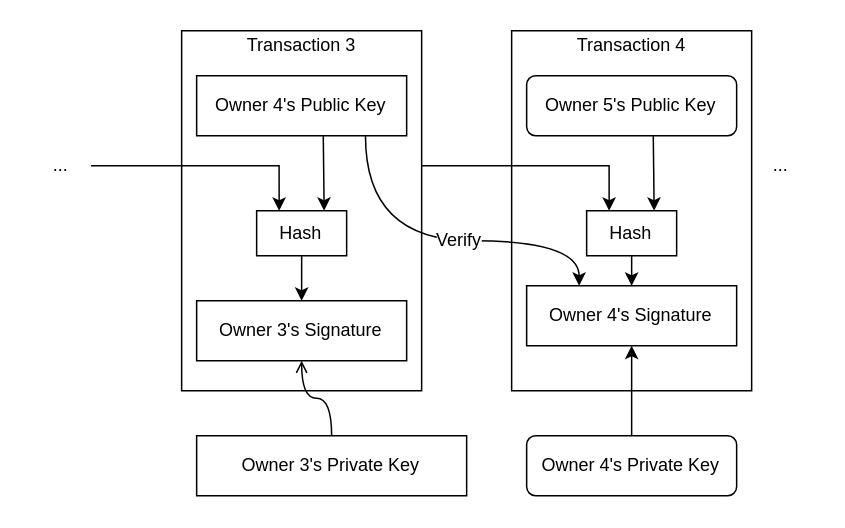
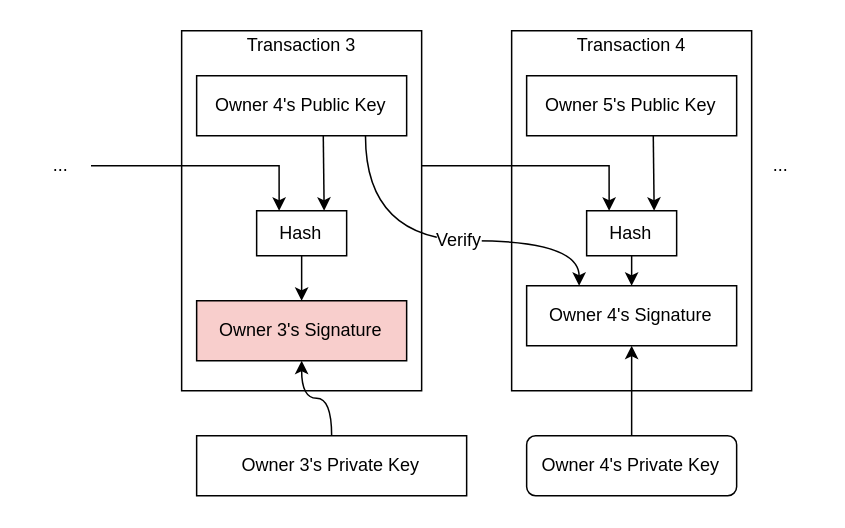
(631, 106) -> (631, 106)
(301, 331) -> (301, 331)
(302, 379) -> (303, 384)
